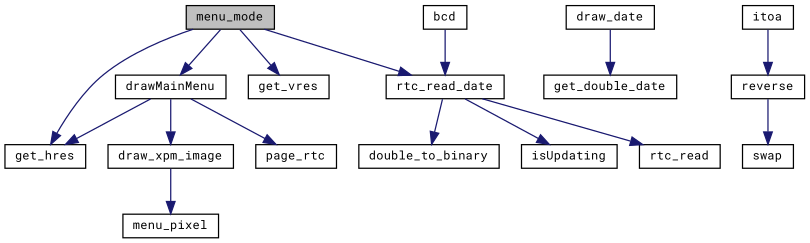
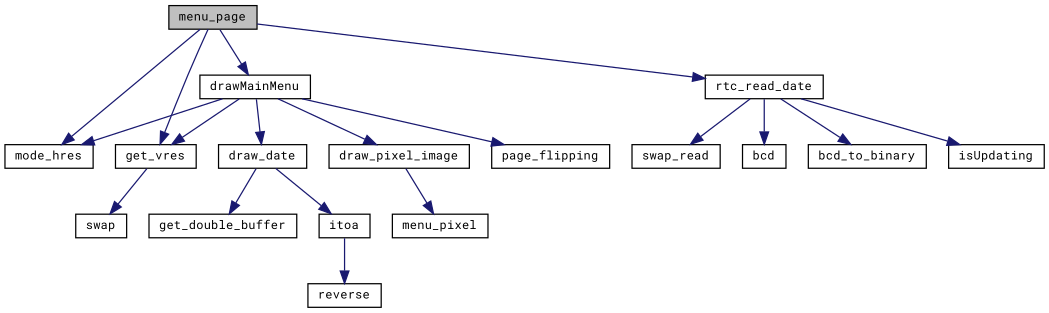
(230, 17) -> (213, 17)
(445, 46) -> (764, 115)
(610, 87) -> (223, 226)
(768, 115) -> (132, 186)
none -> (258, 116)
none -> (211, 118)
(45, 156) -> (49, 156)
(171, 156) -> (399, 156)
(296, 156) -> (551, 156)
(429, 156) -> (867, 156)
(680, 156) -> (676, 156)
none -> (299, 187)
